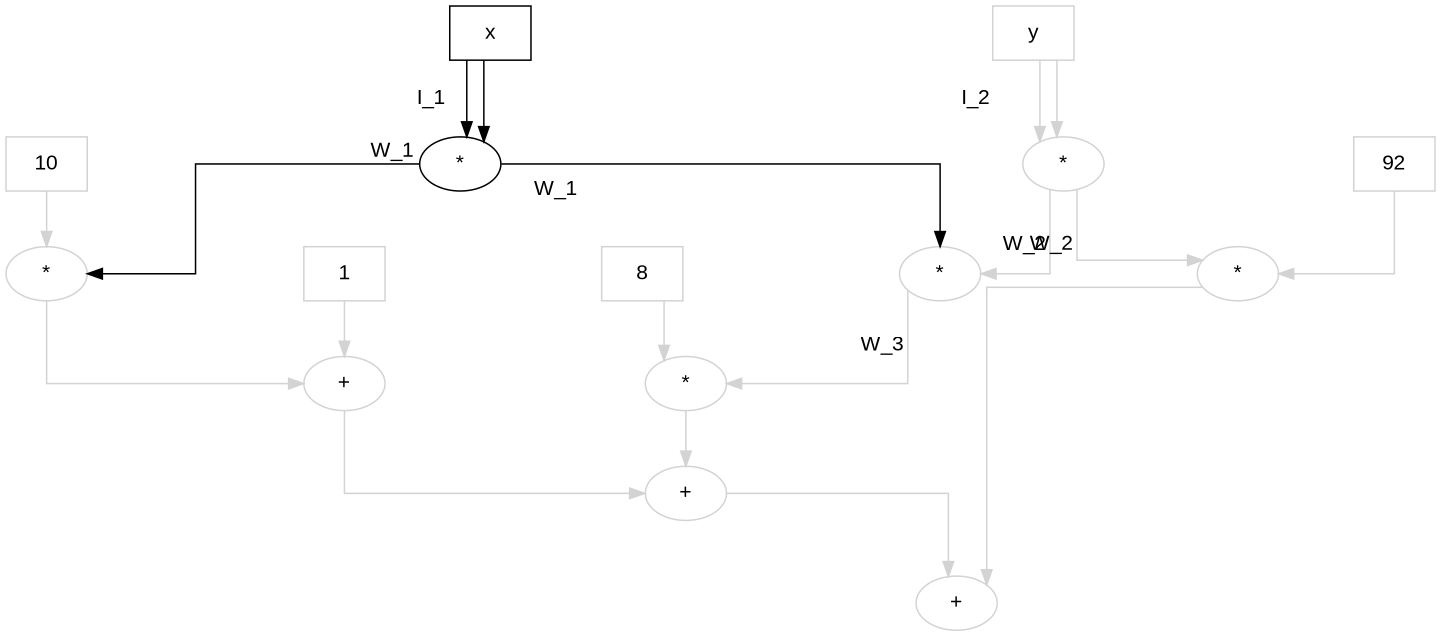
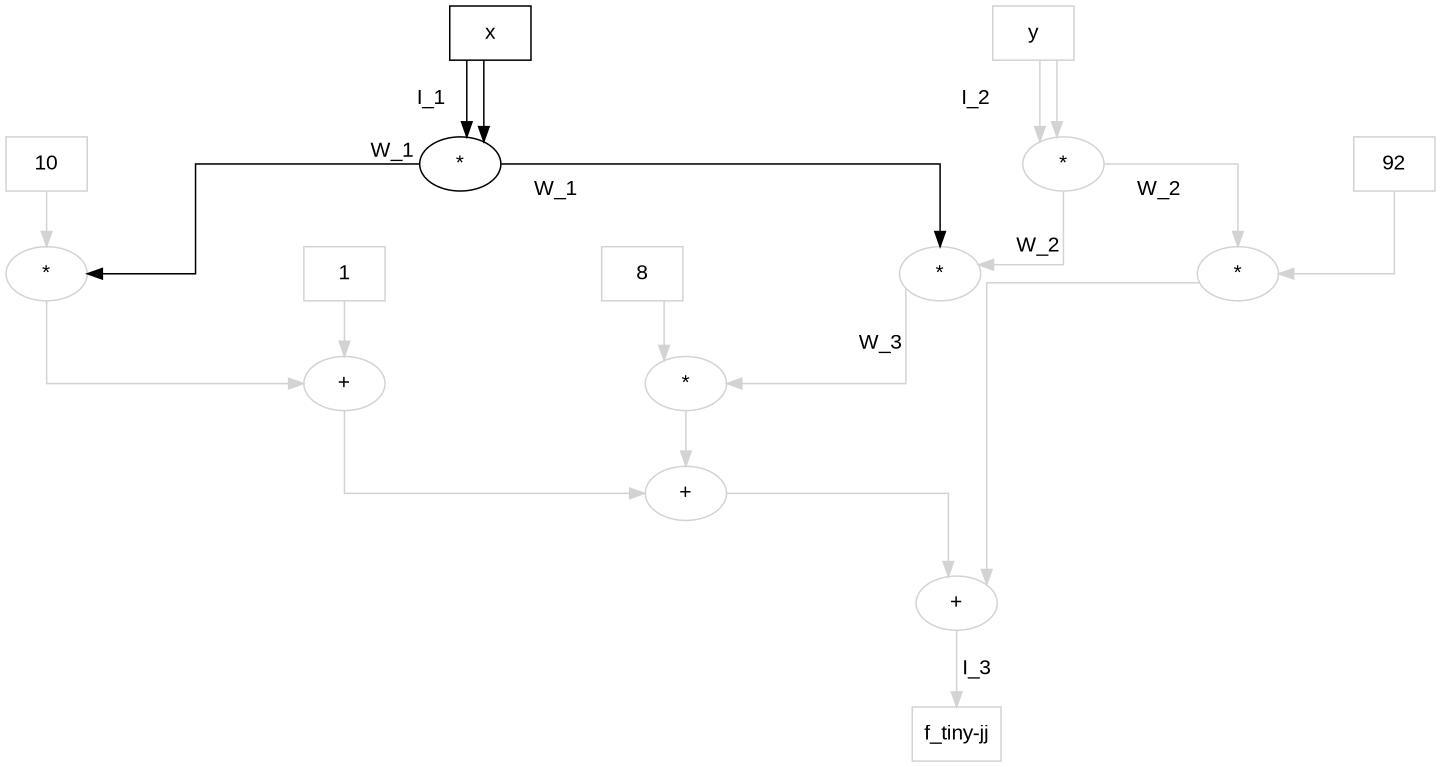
none -> (957, 734)
